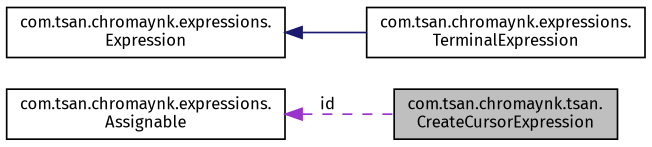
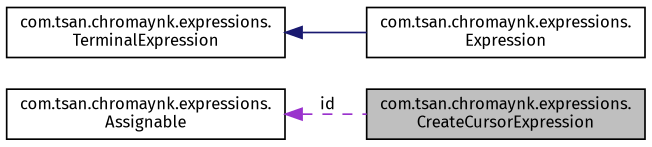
(335, 32) -> (335, 32)
(506, 114) -> (506, 114)
